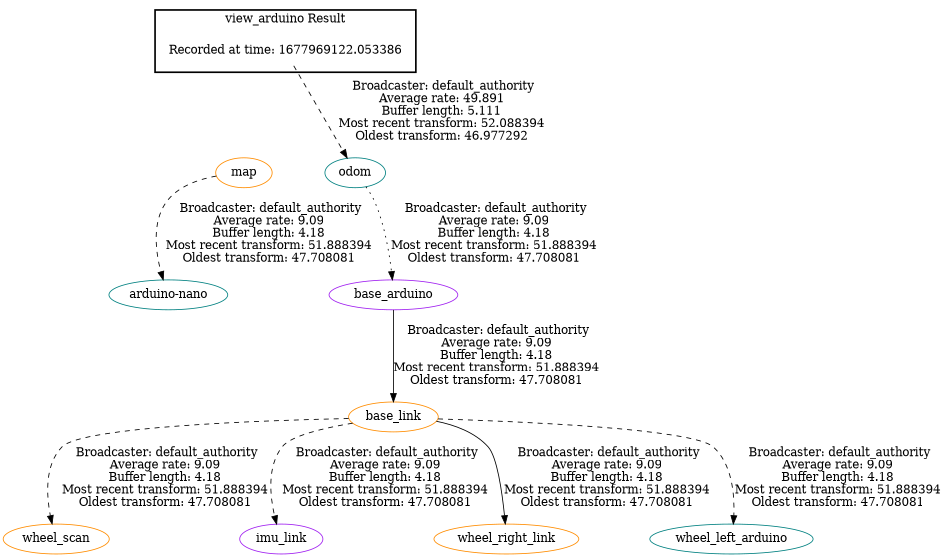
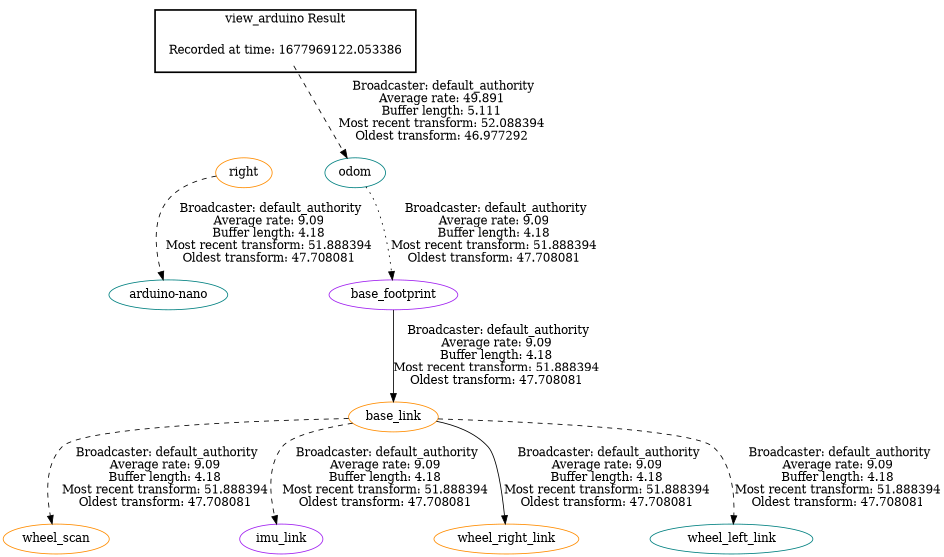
(244, 173) -> (244, 173)
(393, 295) -> (393, 295)
(731, 539) -> (731, 539)
